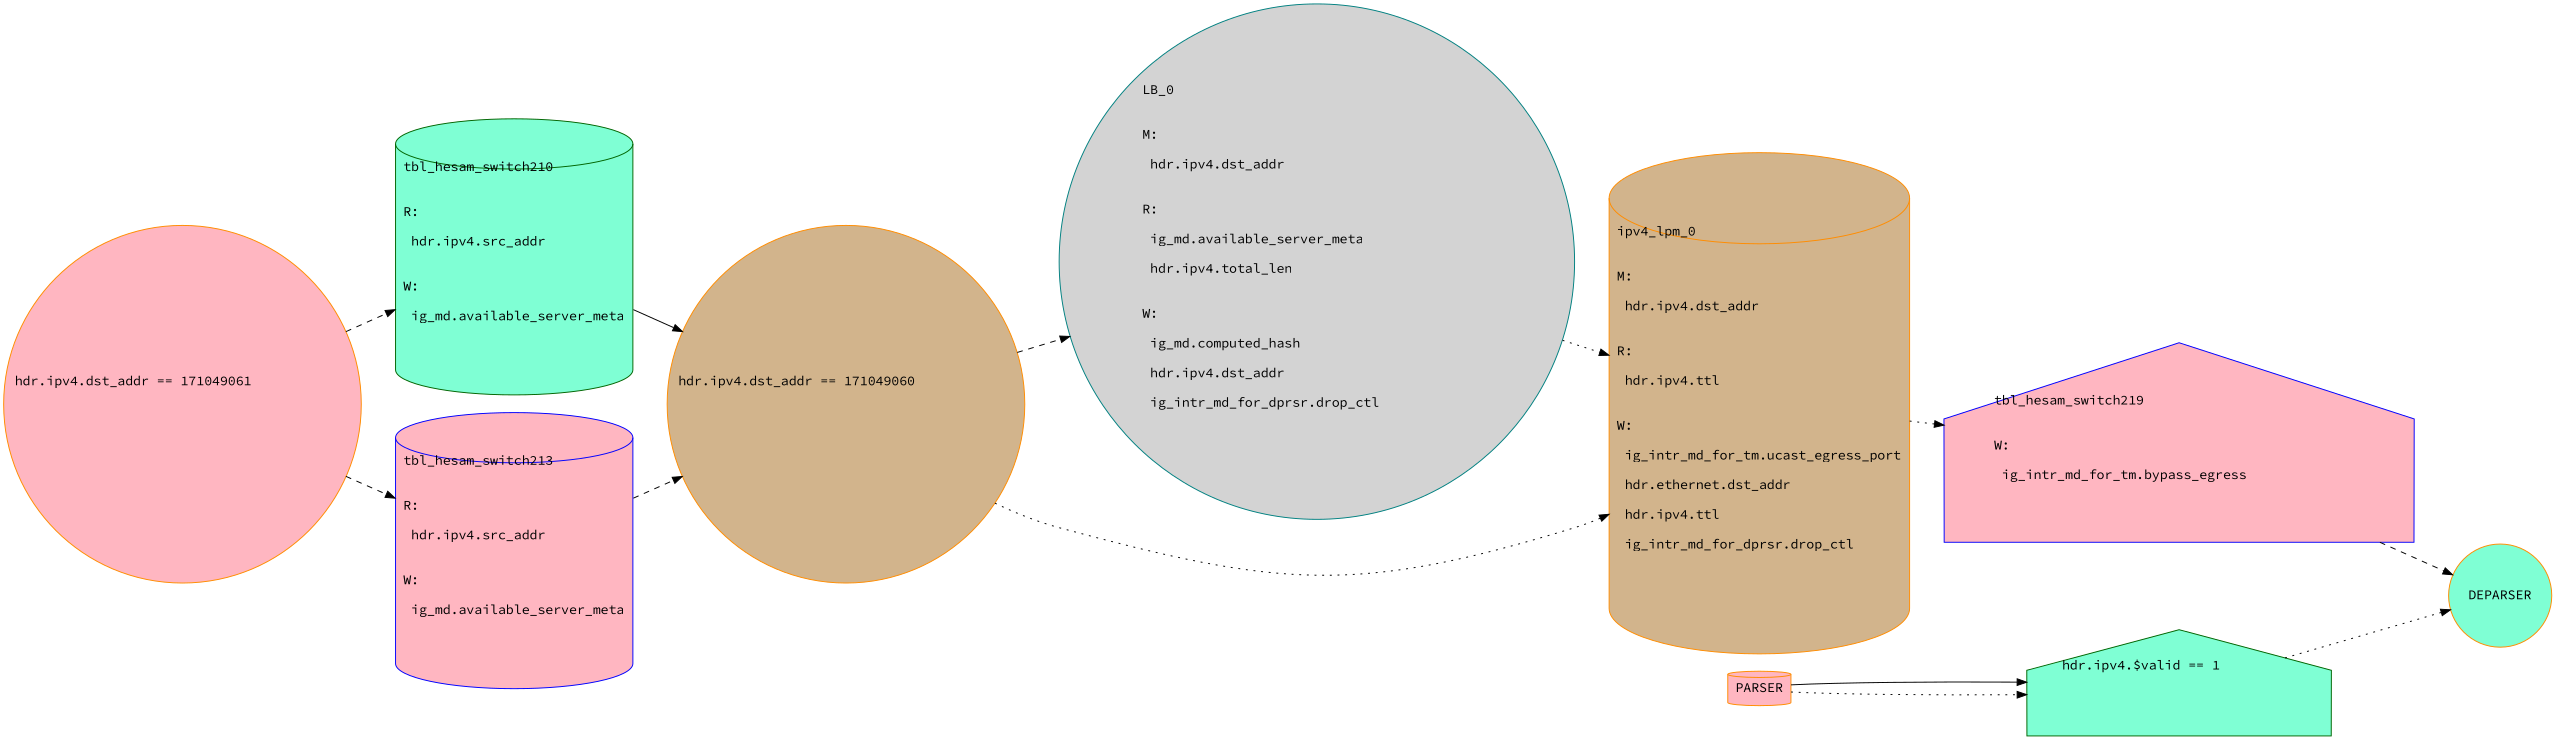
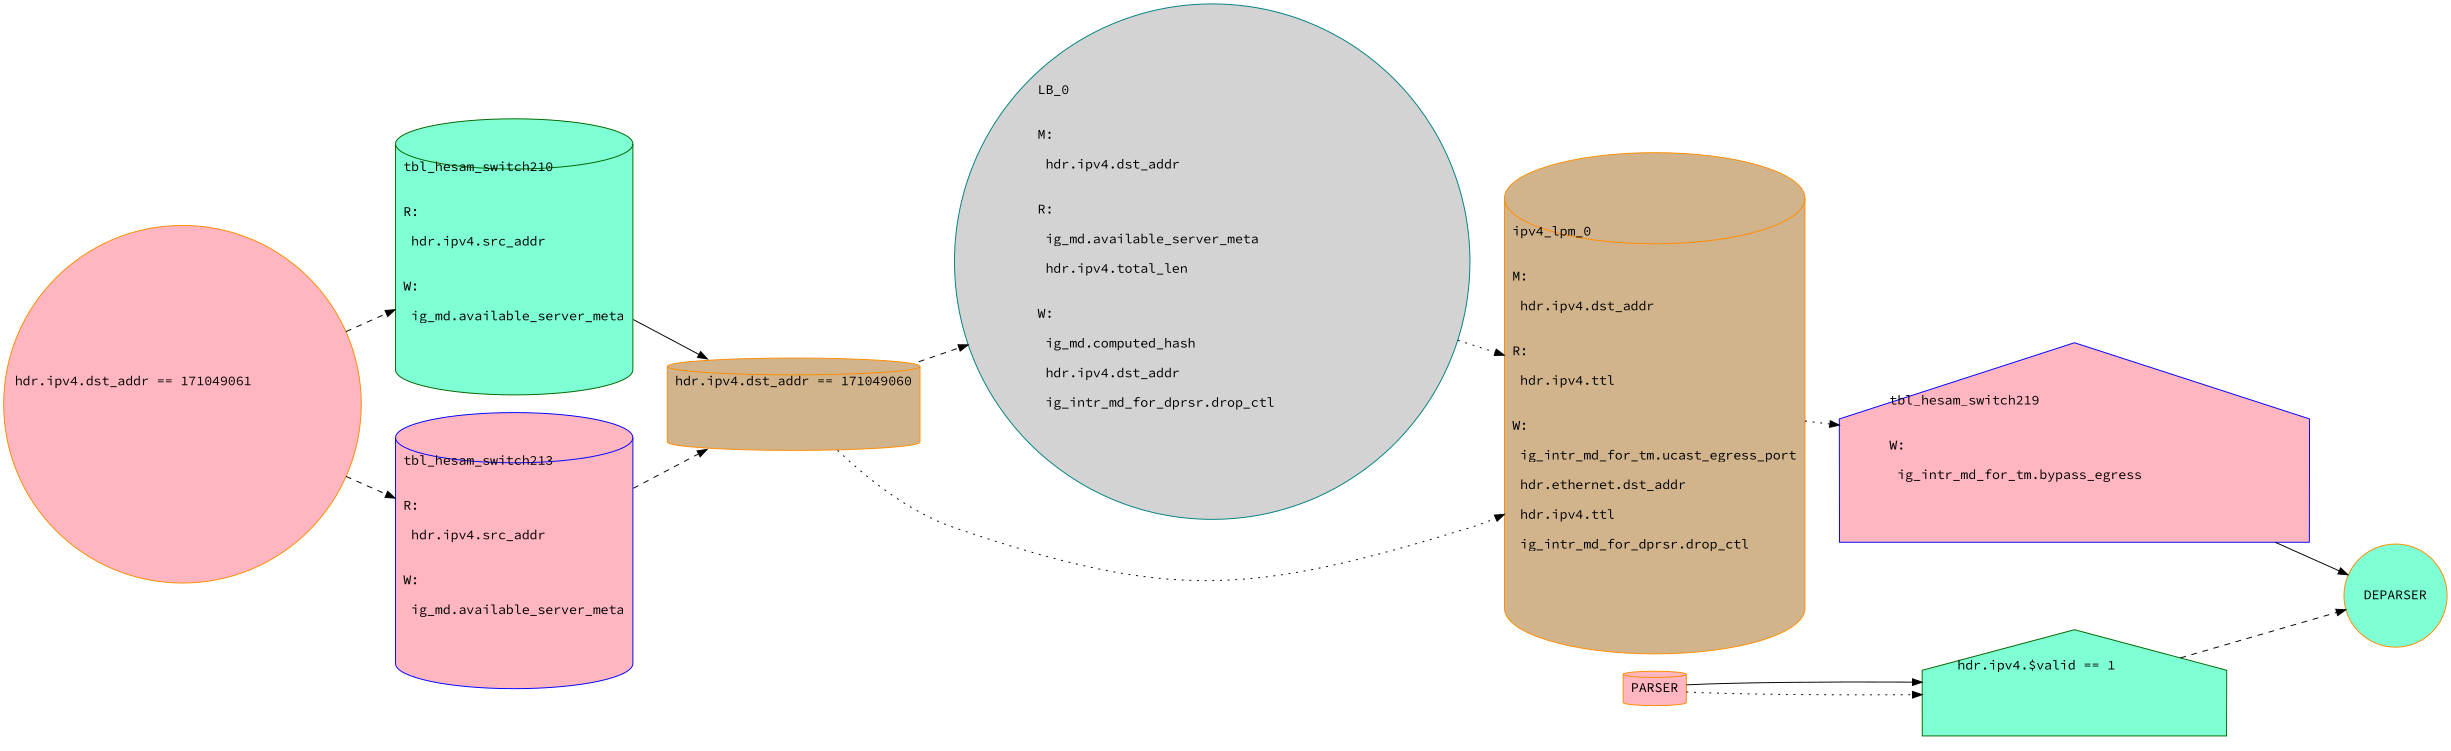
(846, 404) -> (794, 404)
(2412, 557) -> (2307, 557)
(2363, 635) -> (2258, 635)
